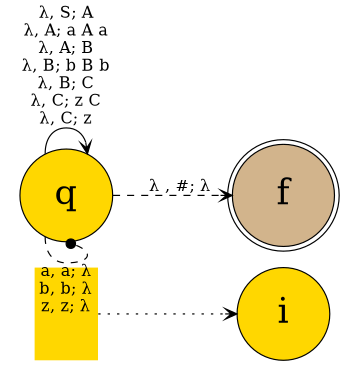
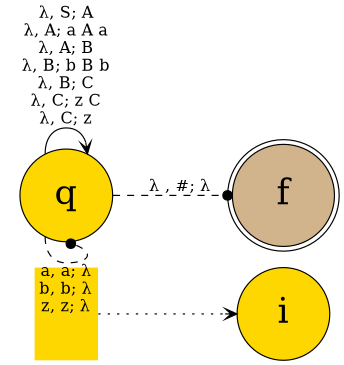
(168, 195) -> (168, 195)
